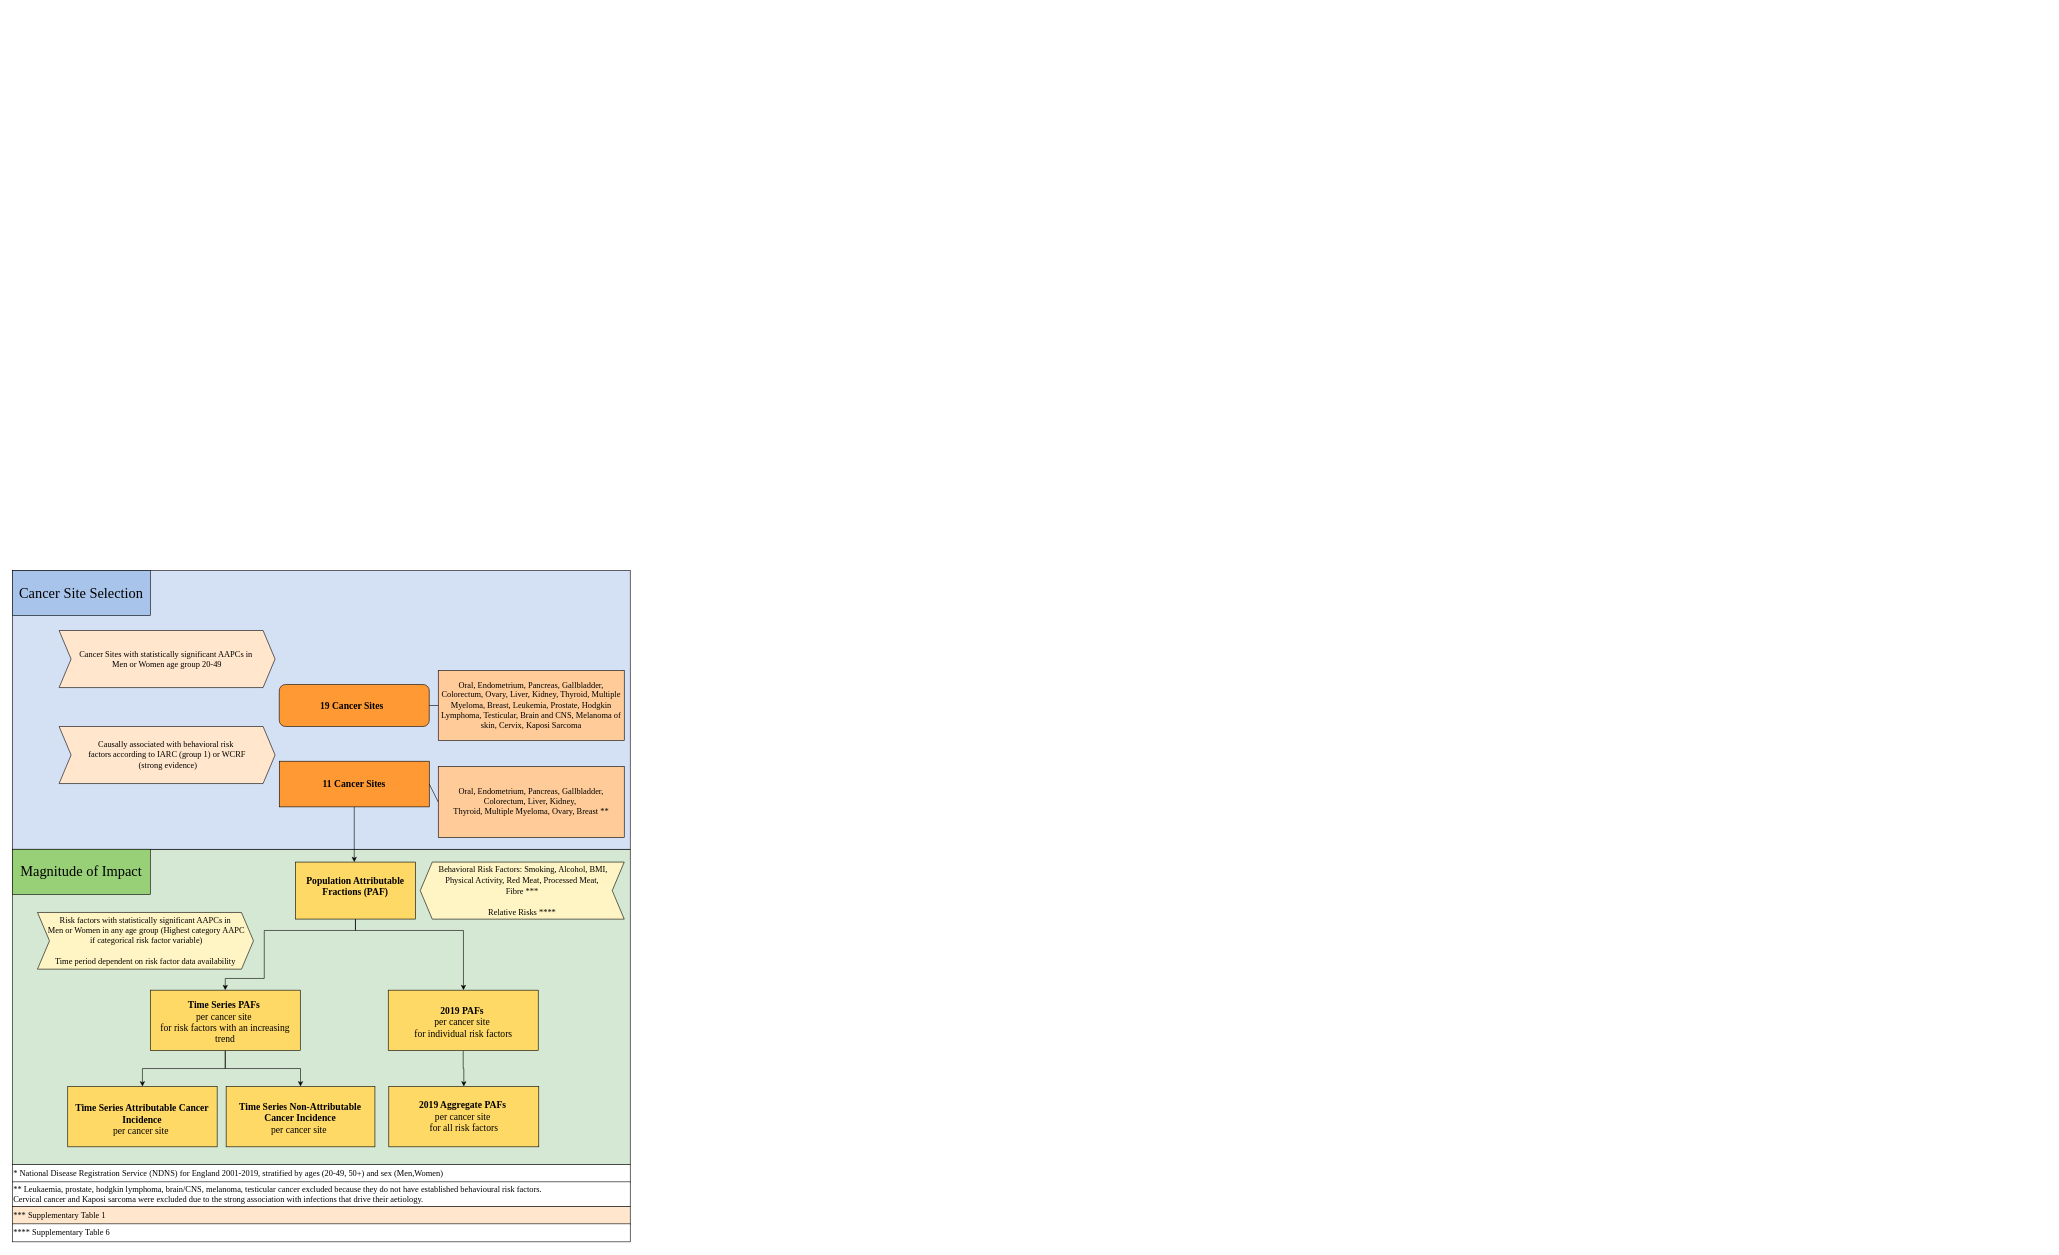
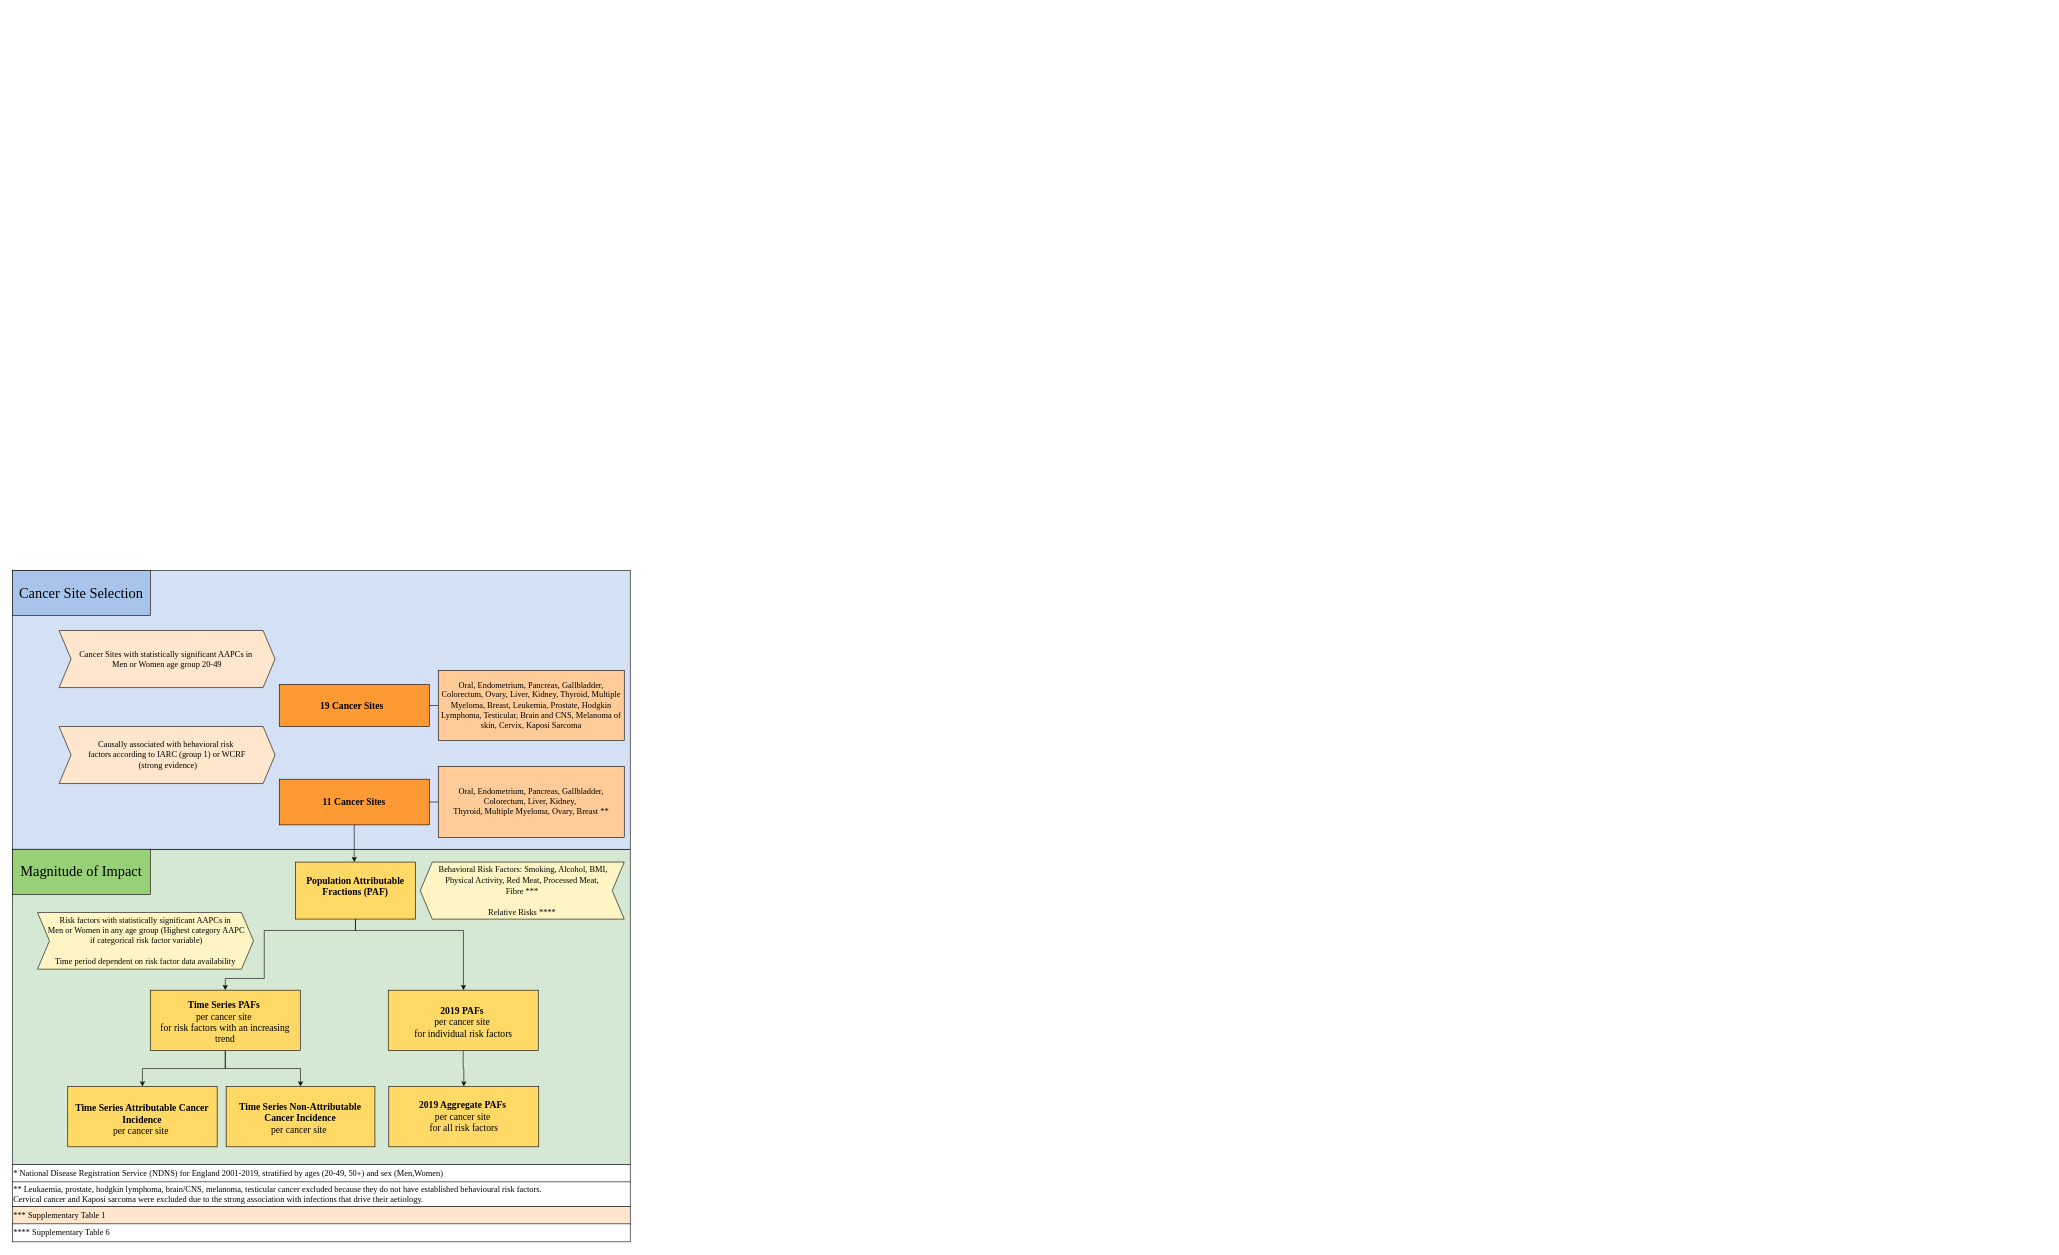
(354, 705) -> (354, 705)
(354, 784) -> (354, 802)
